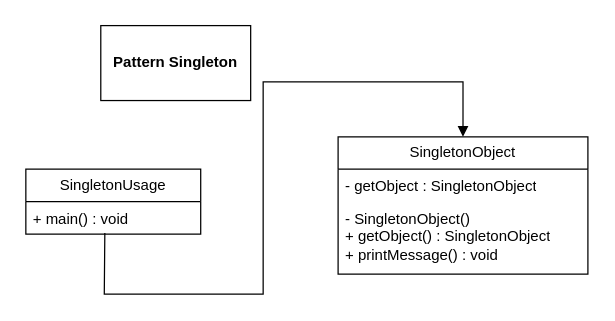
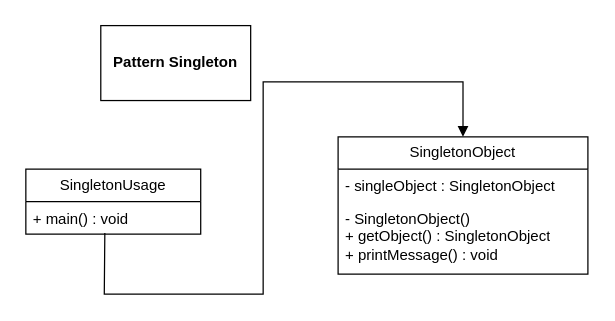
(456, 187) -> (464, 196)
